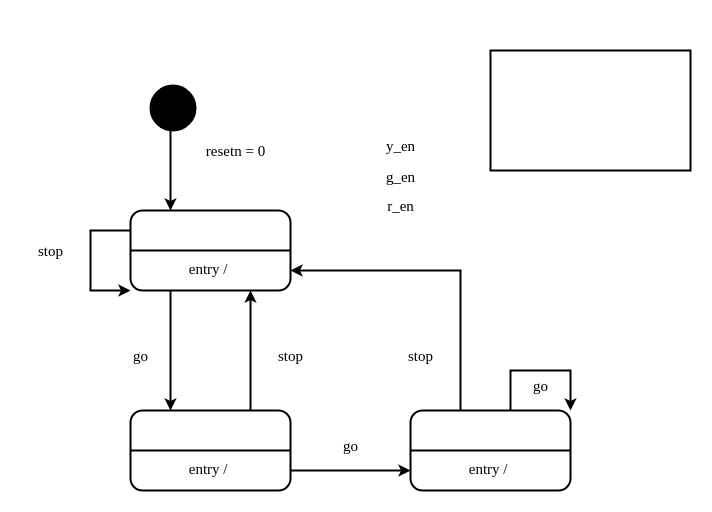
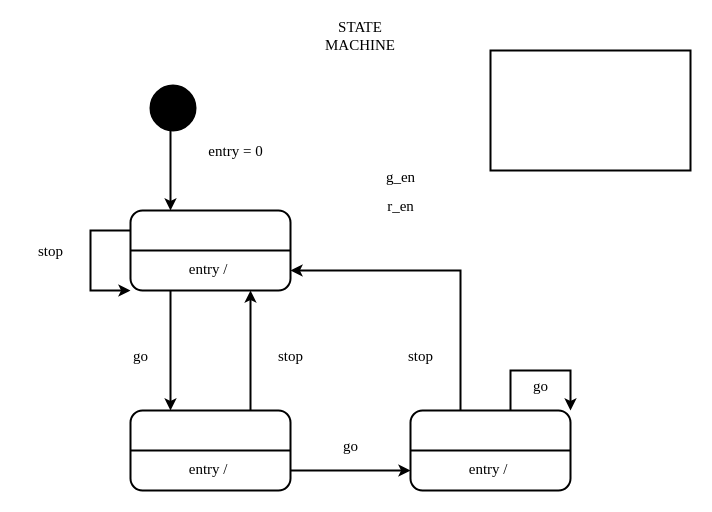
none -> (361, 36)
(401, 146) -> none
(236, 151) -> (236, 151)
